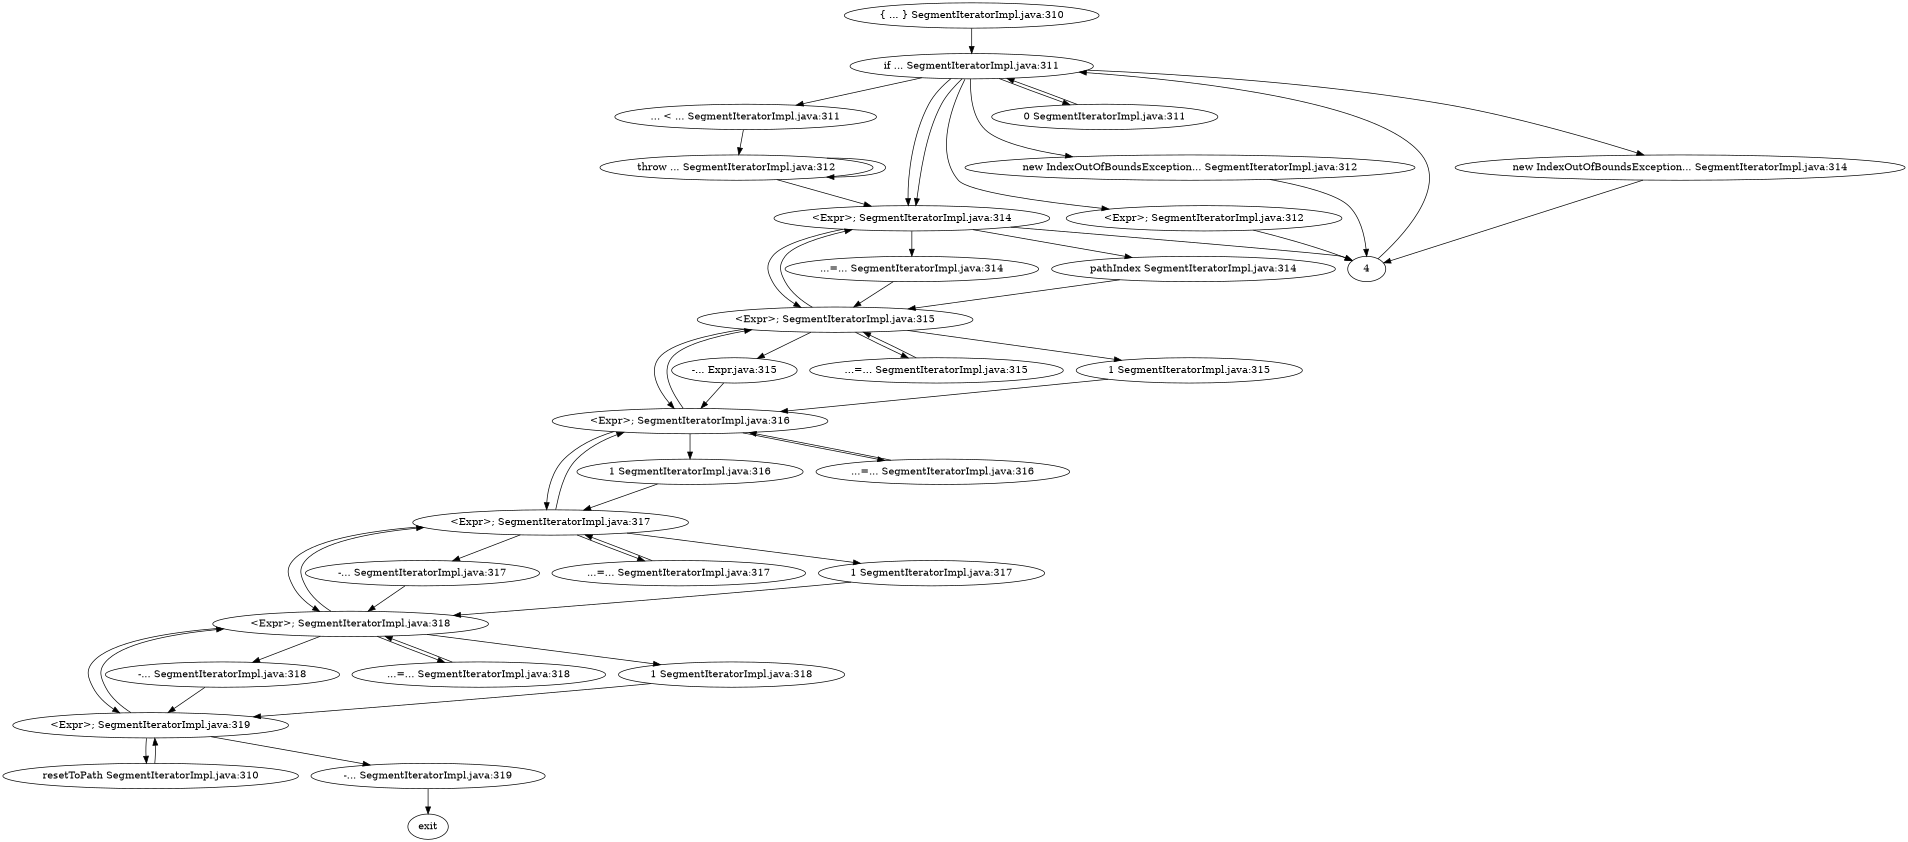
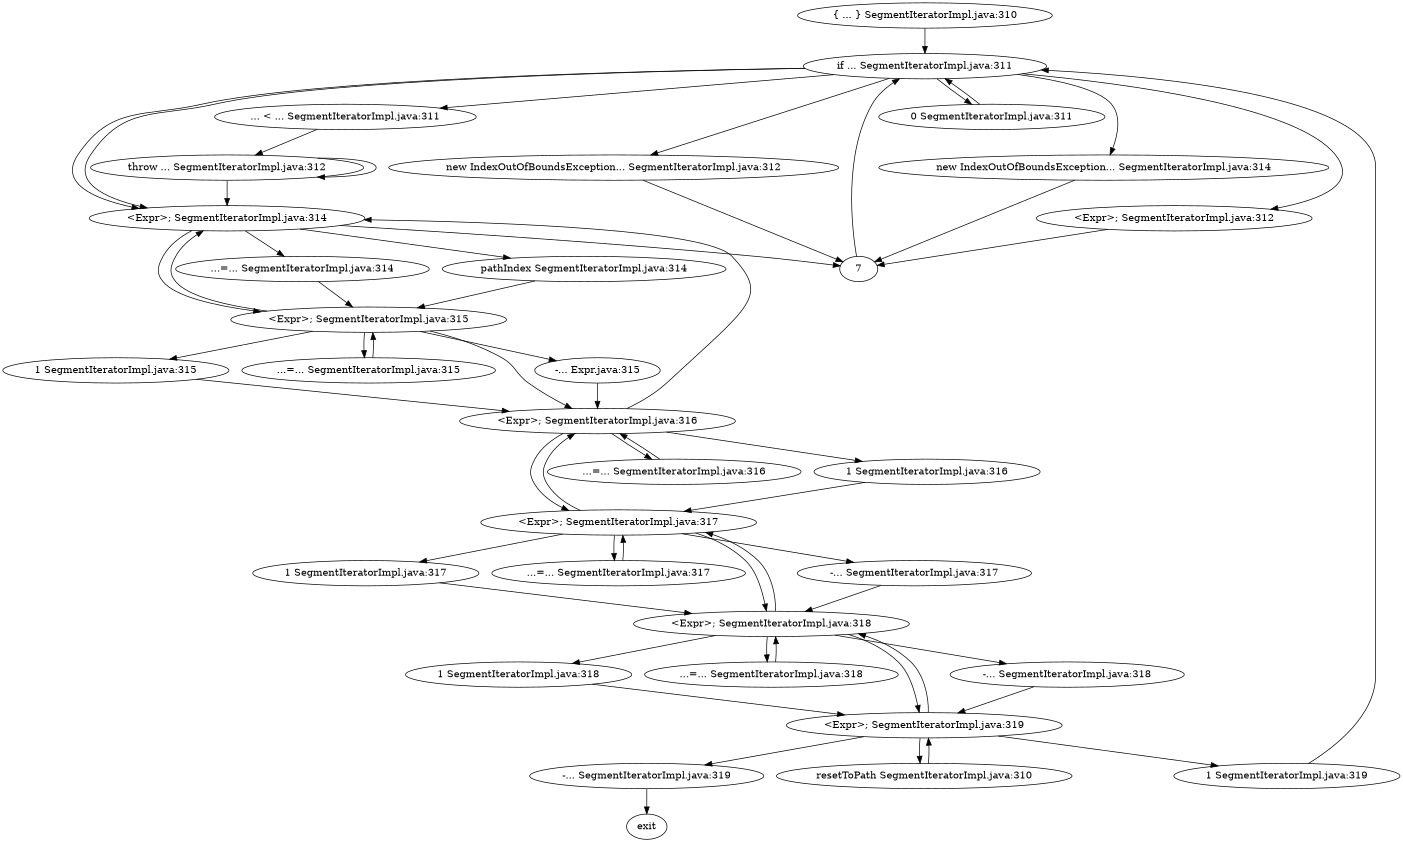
(1367, 269) -> (859, 269)
(681, 350) -> (660, 236)
none -> (1287, 776)
